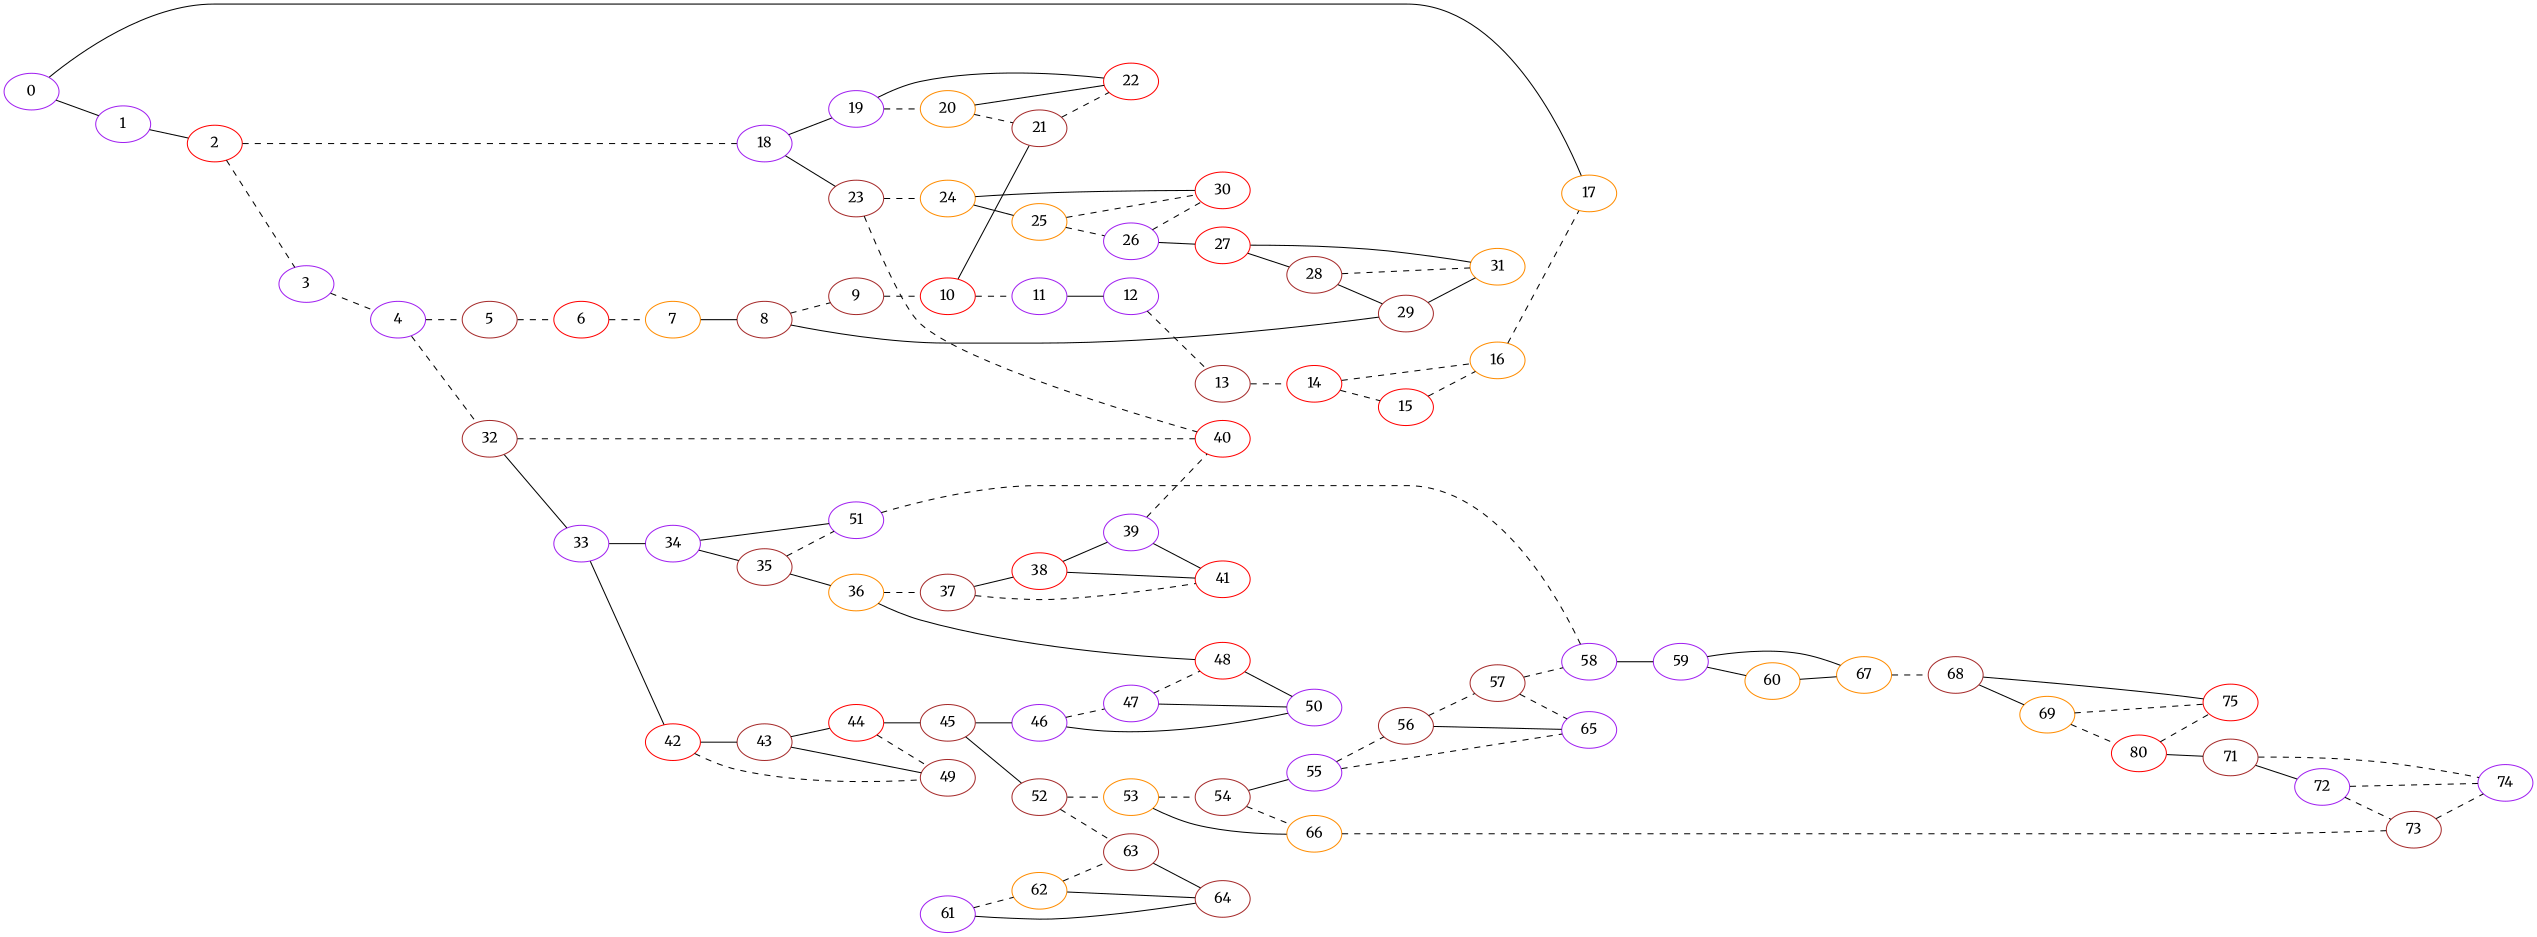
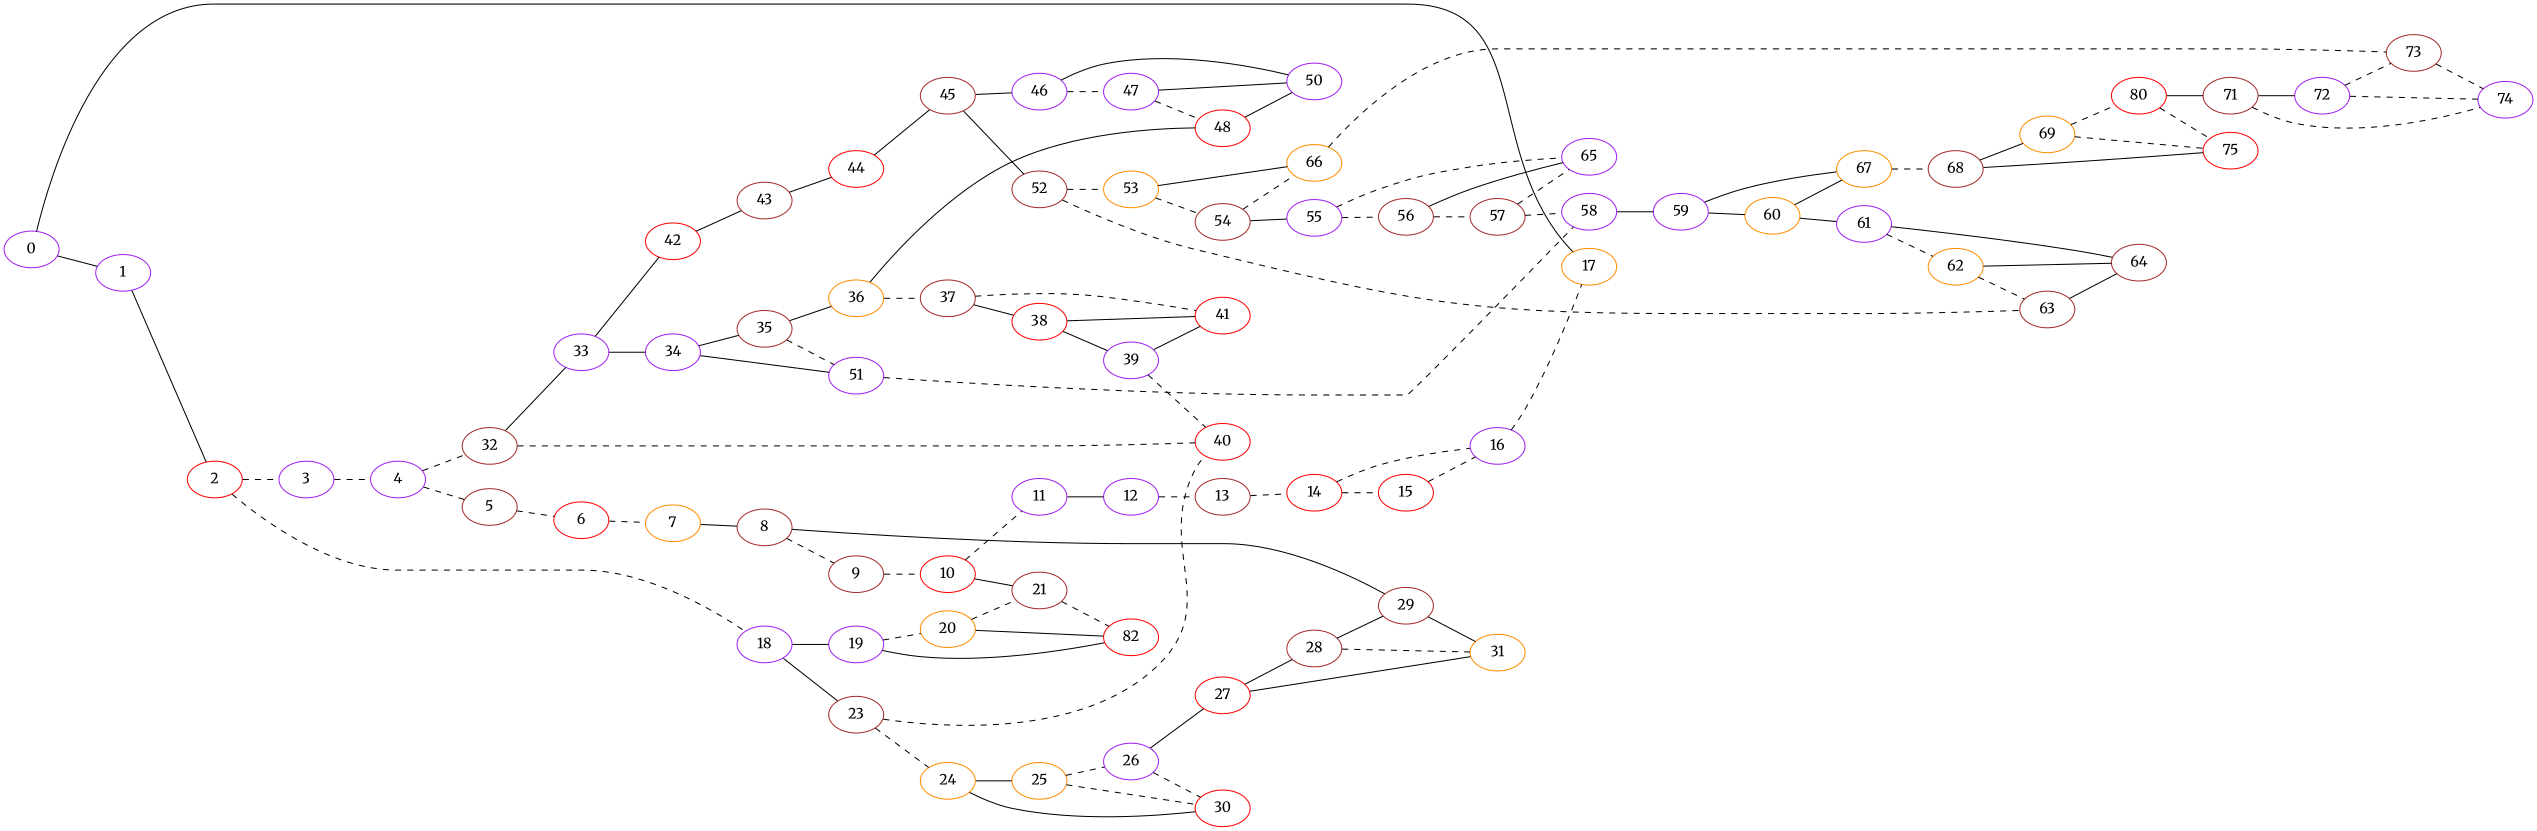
(1131, 81) -> (1131, 637)
none -> (1818, 220)
(1498, 360) -> (1498, 446)
(948, 778) -> none
